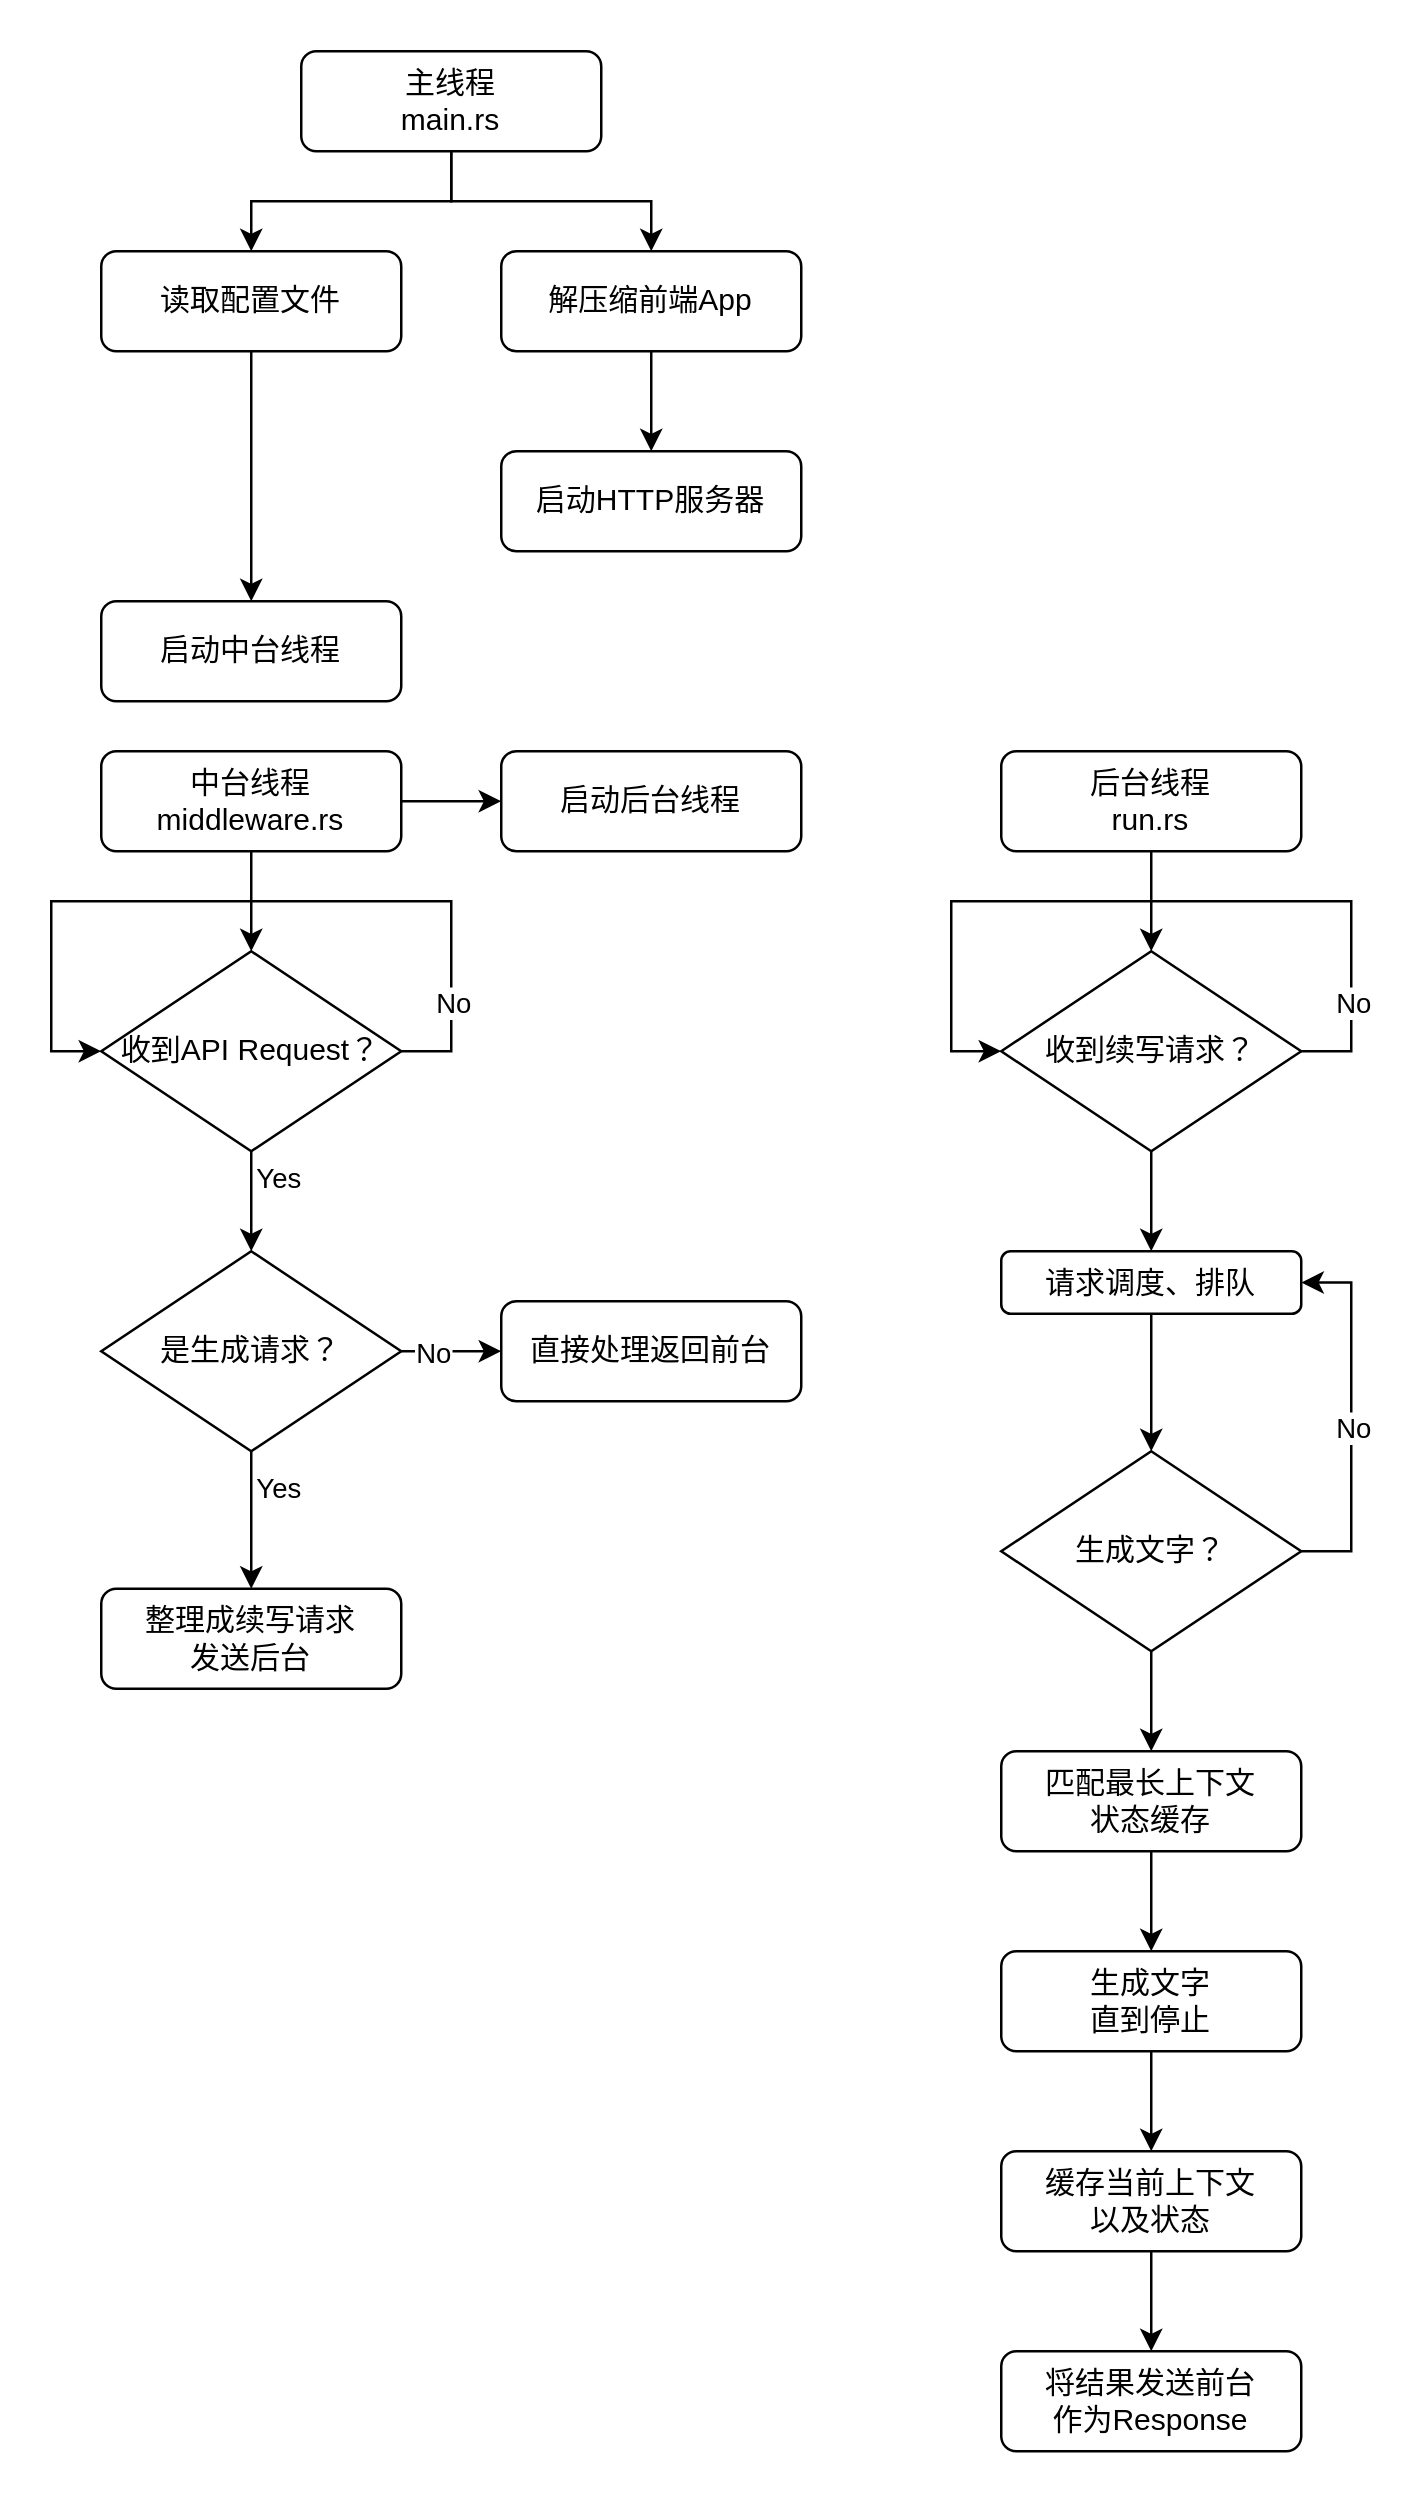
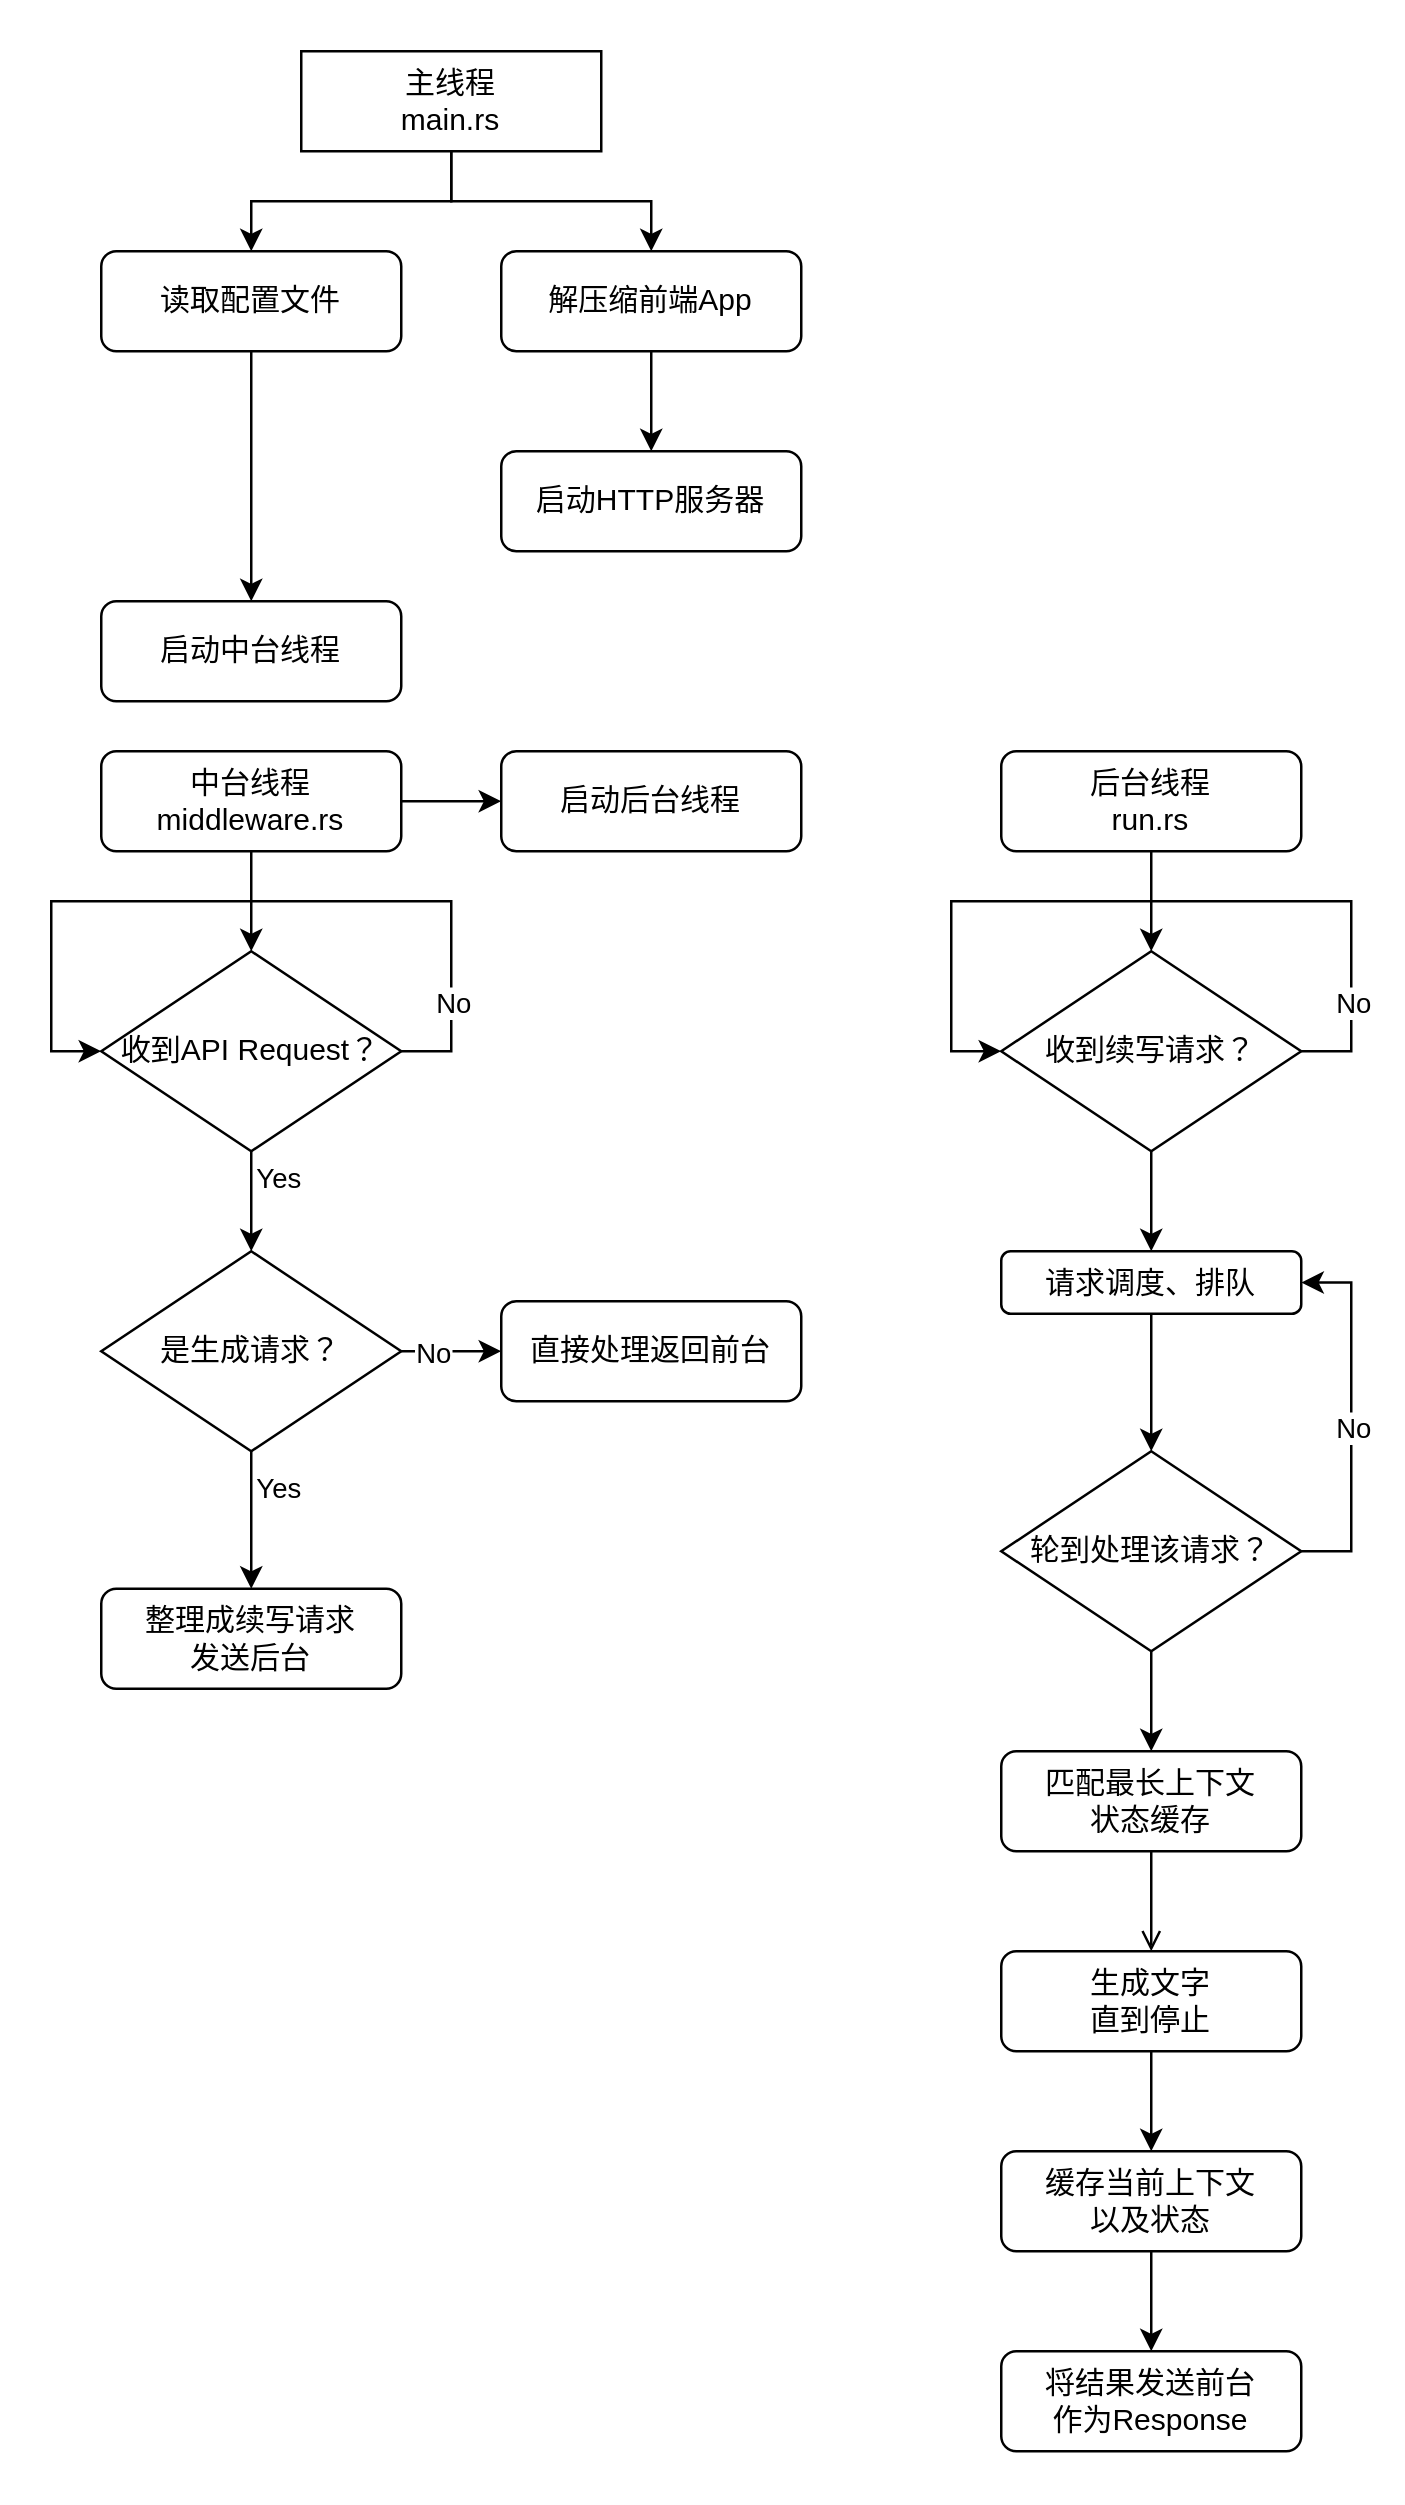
(451, 101) -> (451, 101)
(1151, 1551) -> (1151, 1551)
(1151, 1933) -> (1151, 1937)
